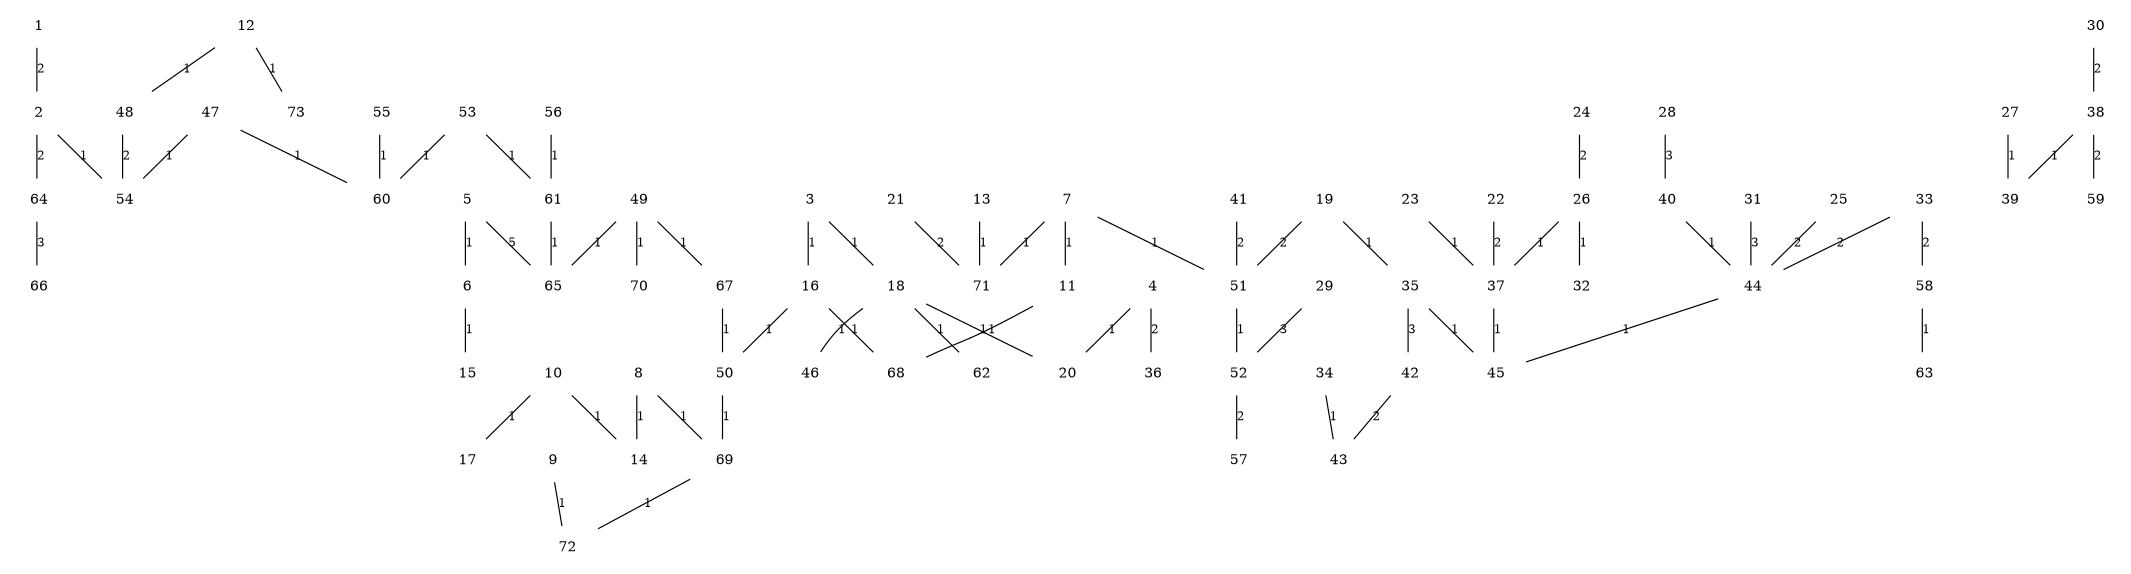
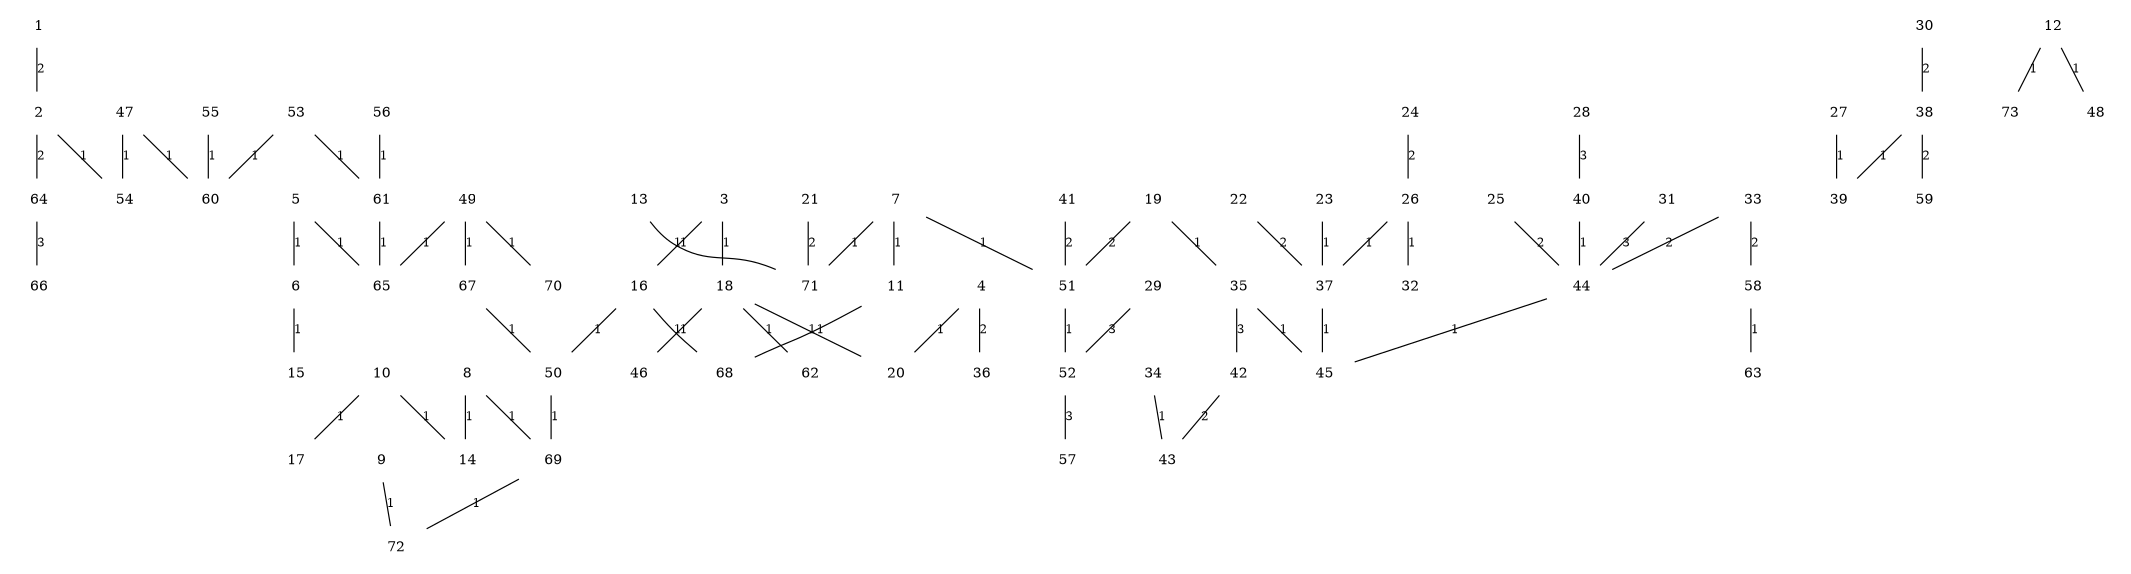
(123, 157) -> none
(512, 243) -> (341, 243)
(1241, 417) -> (1069, 417)
